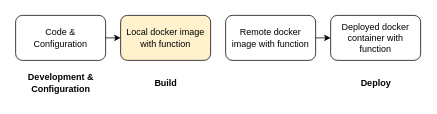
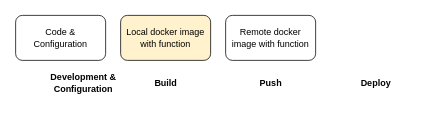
(114, 38) -> none
(324, 38) -> none
(375, 38) -> none
(60, 83) -> (83, 83)
none -> (270, 83)
